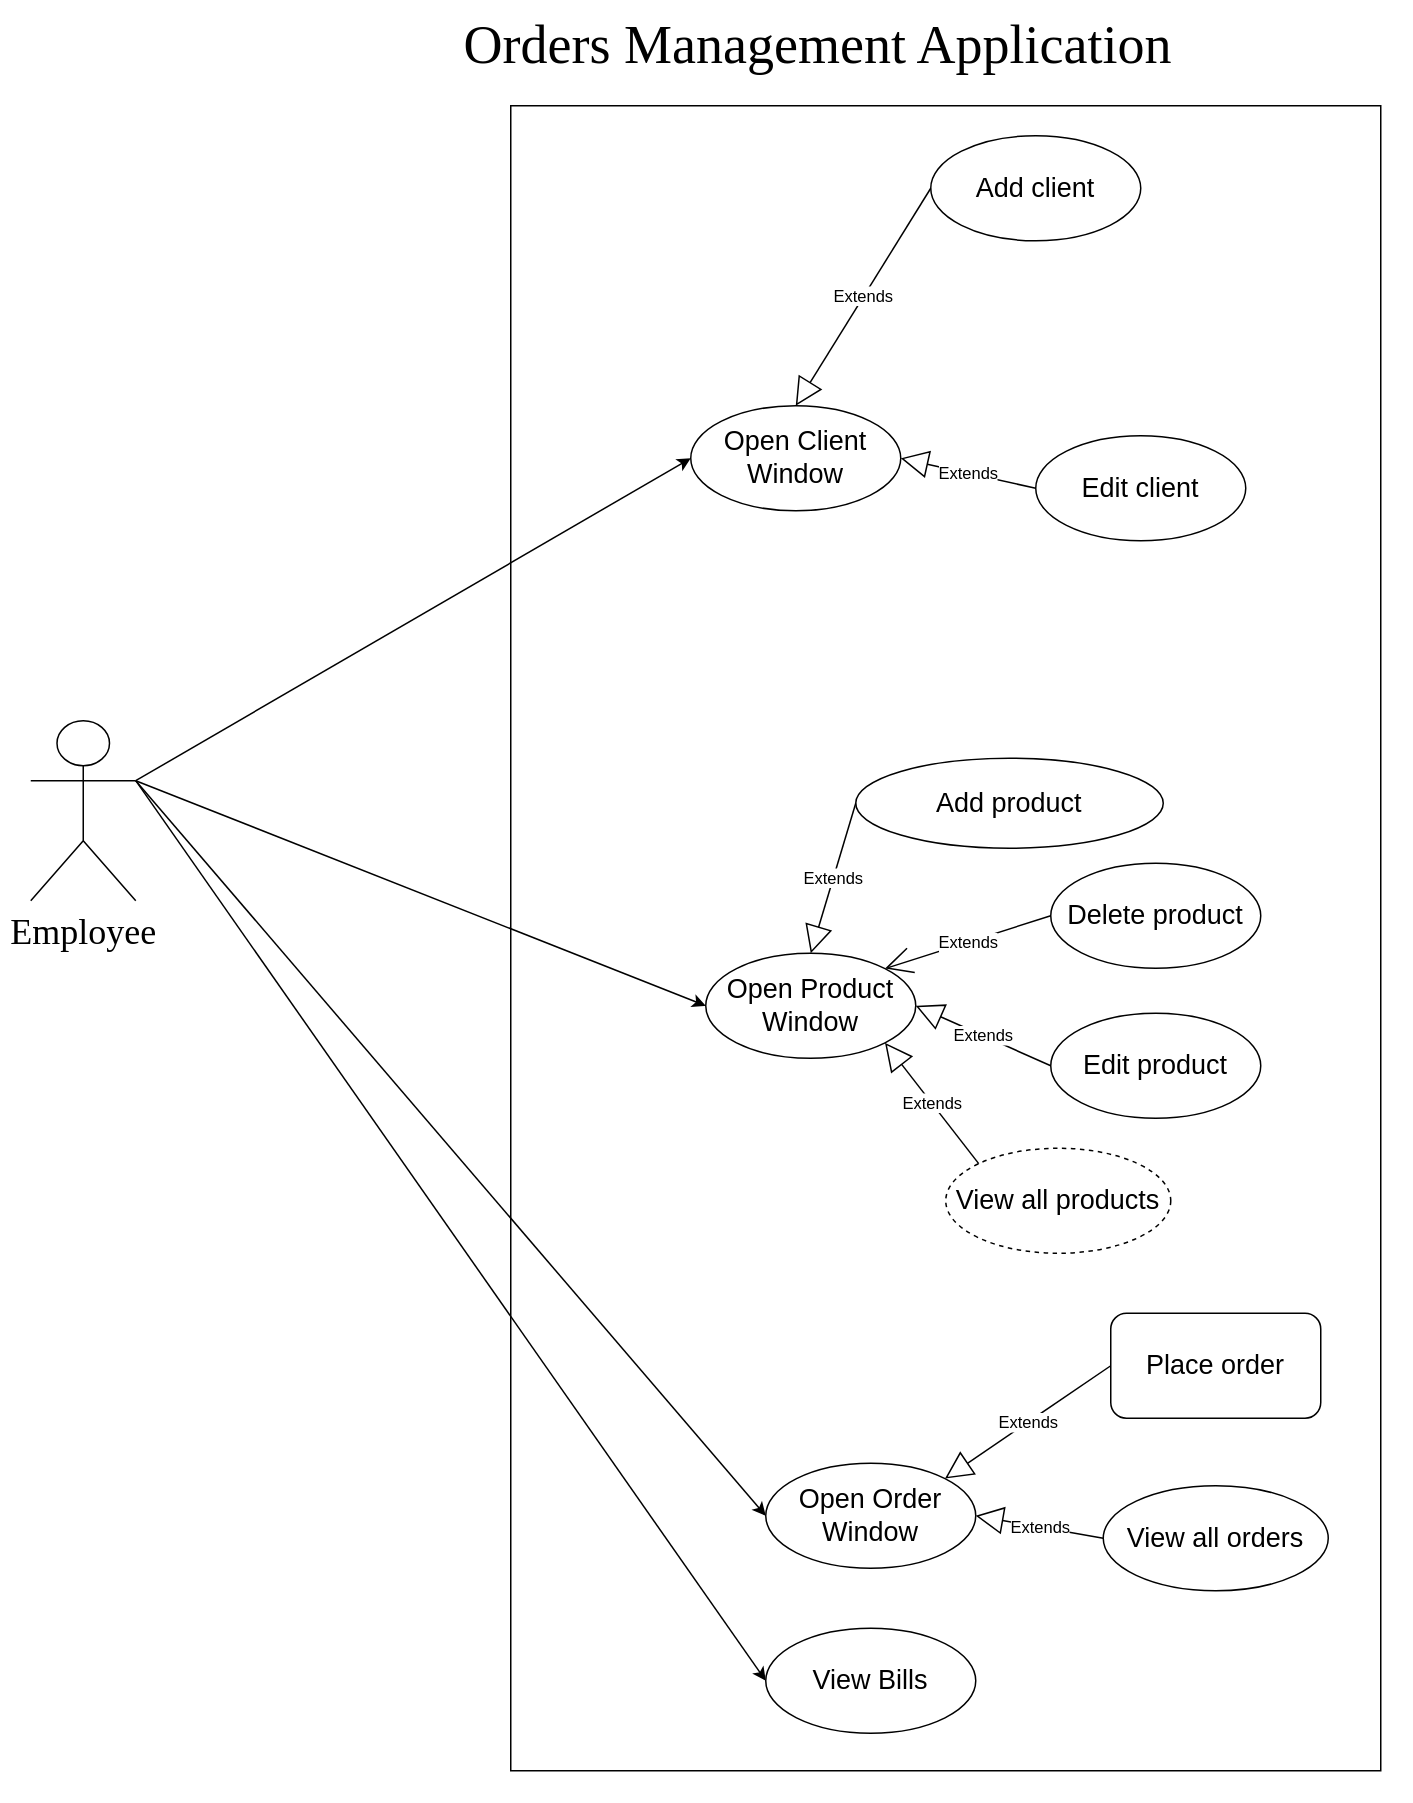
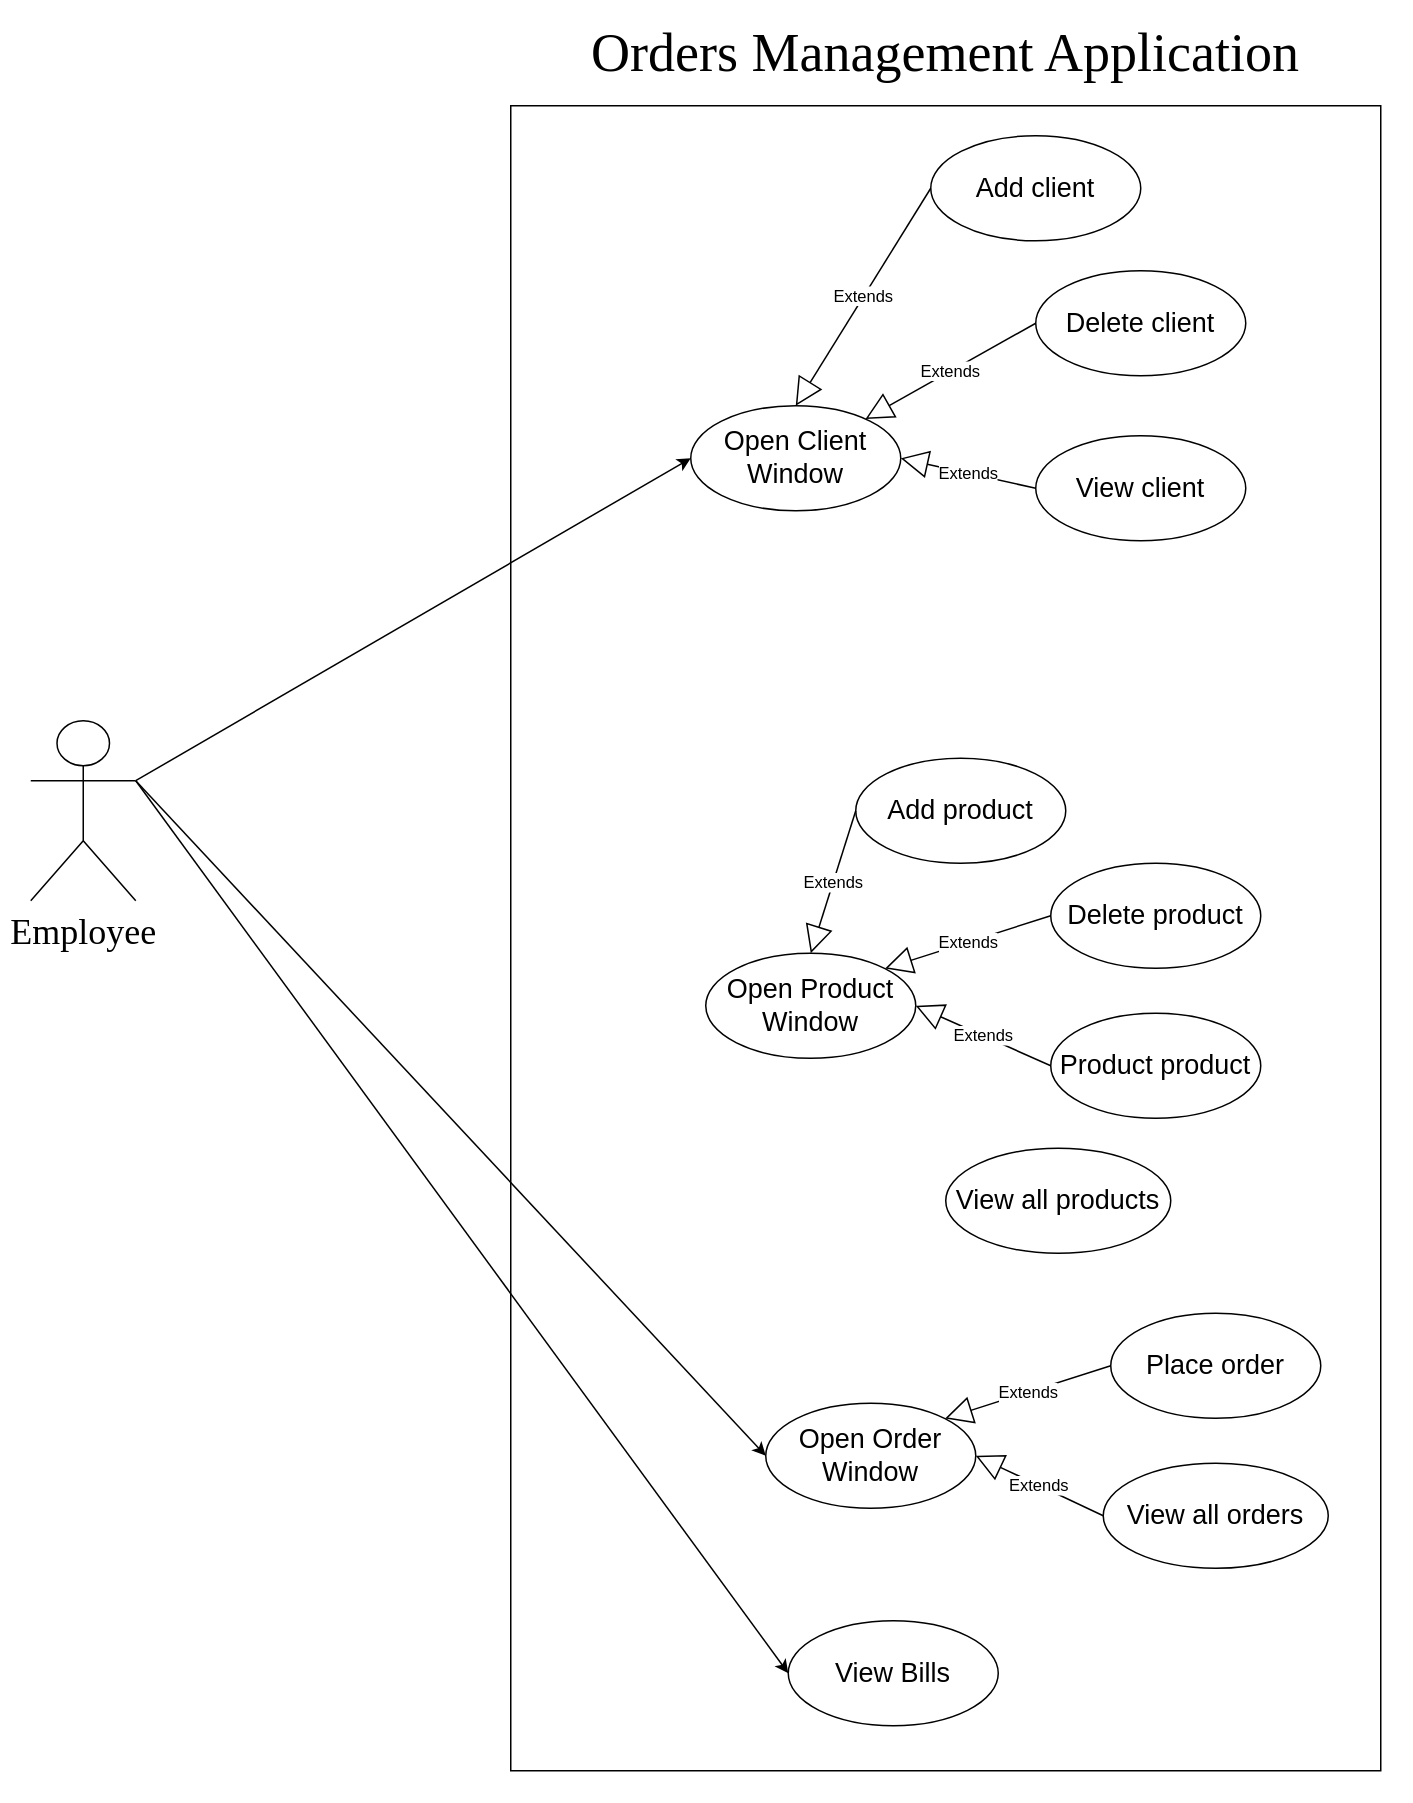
(818, 46) -> (946, 53)
none -> (1141, 323)
none -> (925, 386)
(1141, 488) -> (1141, 488)
(1010, 803) -> (961, 811)
(419, 892) -> none
(901, 964) -> (912, 960)
(1156, 1066) -> (1156, 1066)
(940, 1114) -> none
(1058, 1201) -> (1058, 1201)
(1216, 1366) -> (1216, 1366)
(871, 1516) -> (871, 1456)
(1216, 1538) -> (1216, 1516)
(871, 1681) -> (893, 1673)
